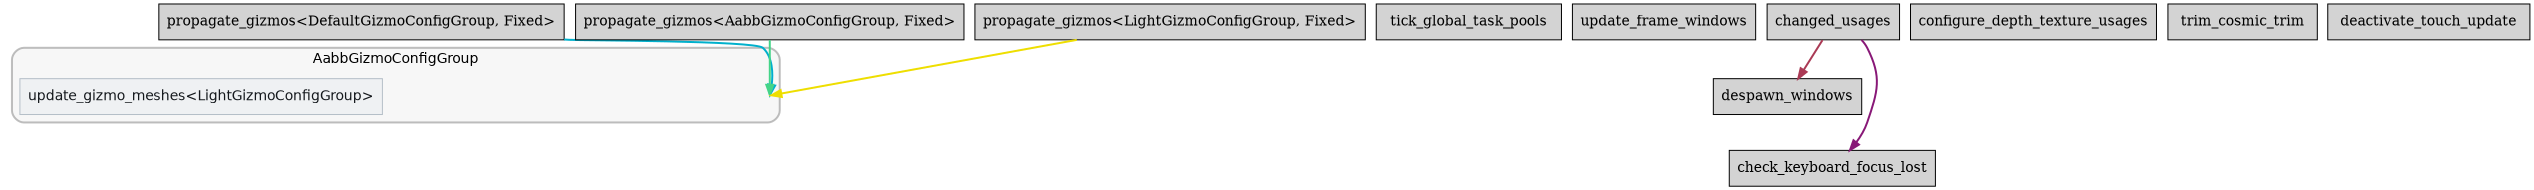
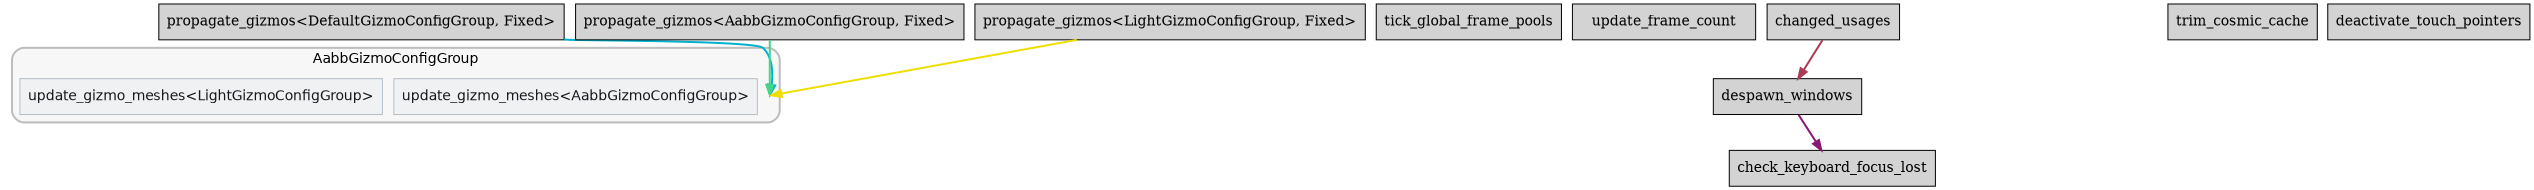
(1469, 22) -> (1469, 22)
(1664, 22) -> (1664, 22)
(2033, 22) -> none
(2243, 22) -> (2243, 22)
(2429, 22) -> (2429, 22)
(1876, 91) -> (1807, 128)
none -> (576, 97)
